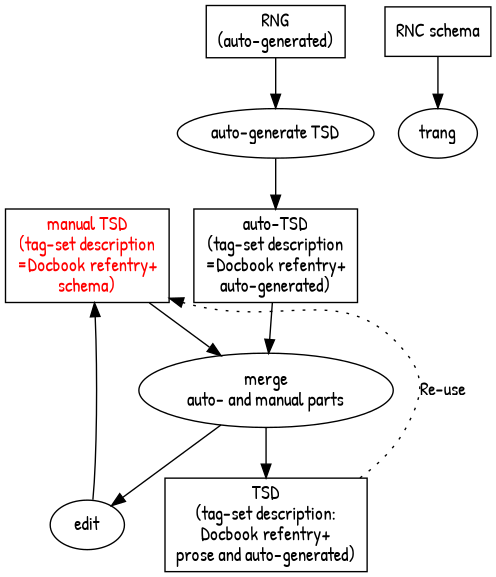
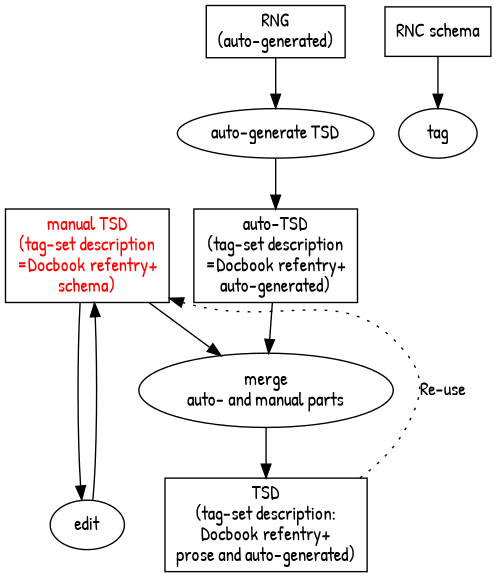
(438, 133) -> (438, 133)
(172, 461) -> (78, 394)
